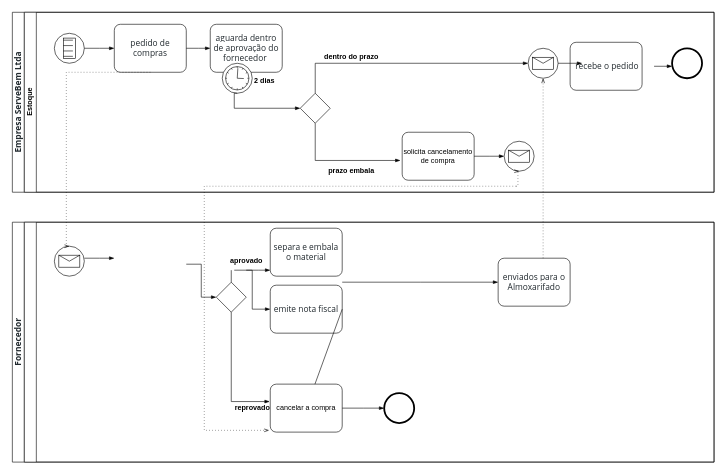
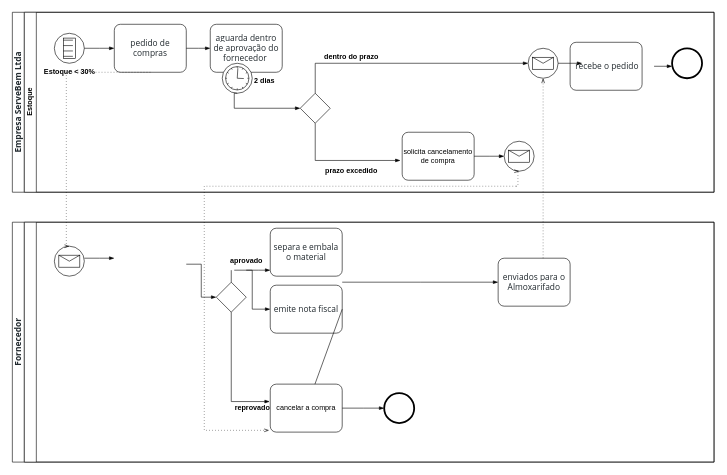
none -> (69, 72)
(352, 171) -> (352, 171)
